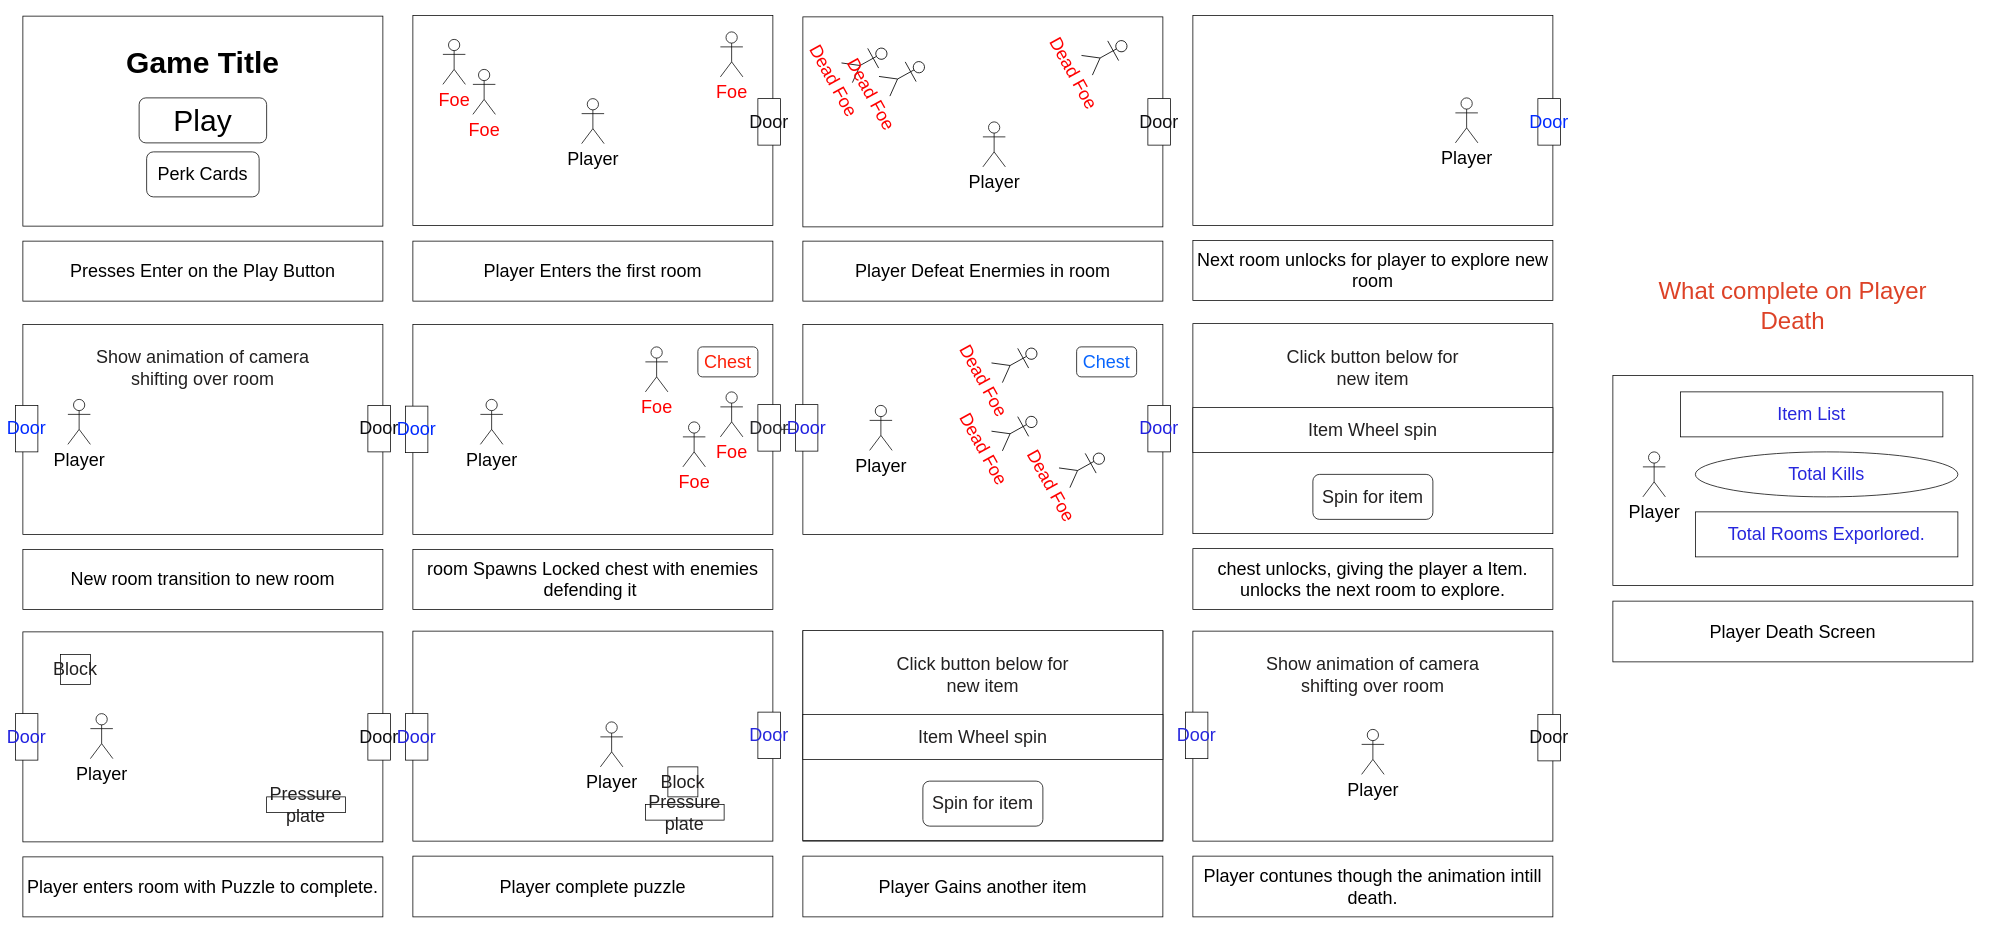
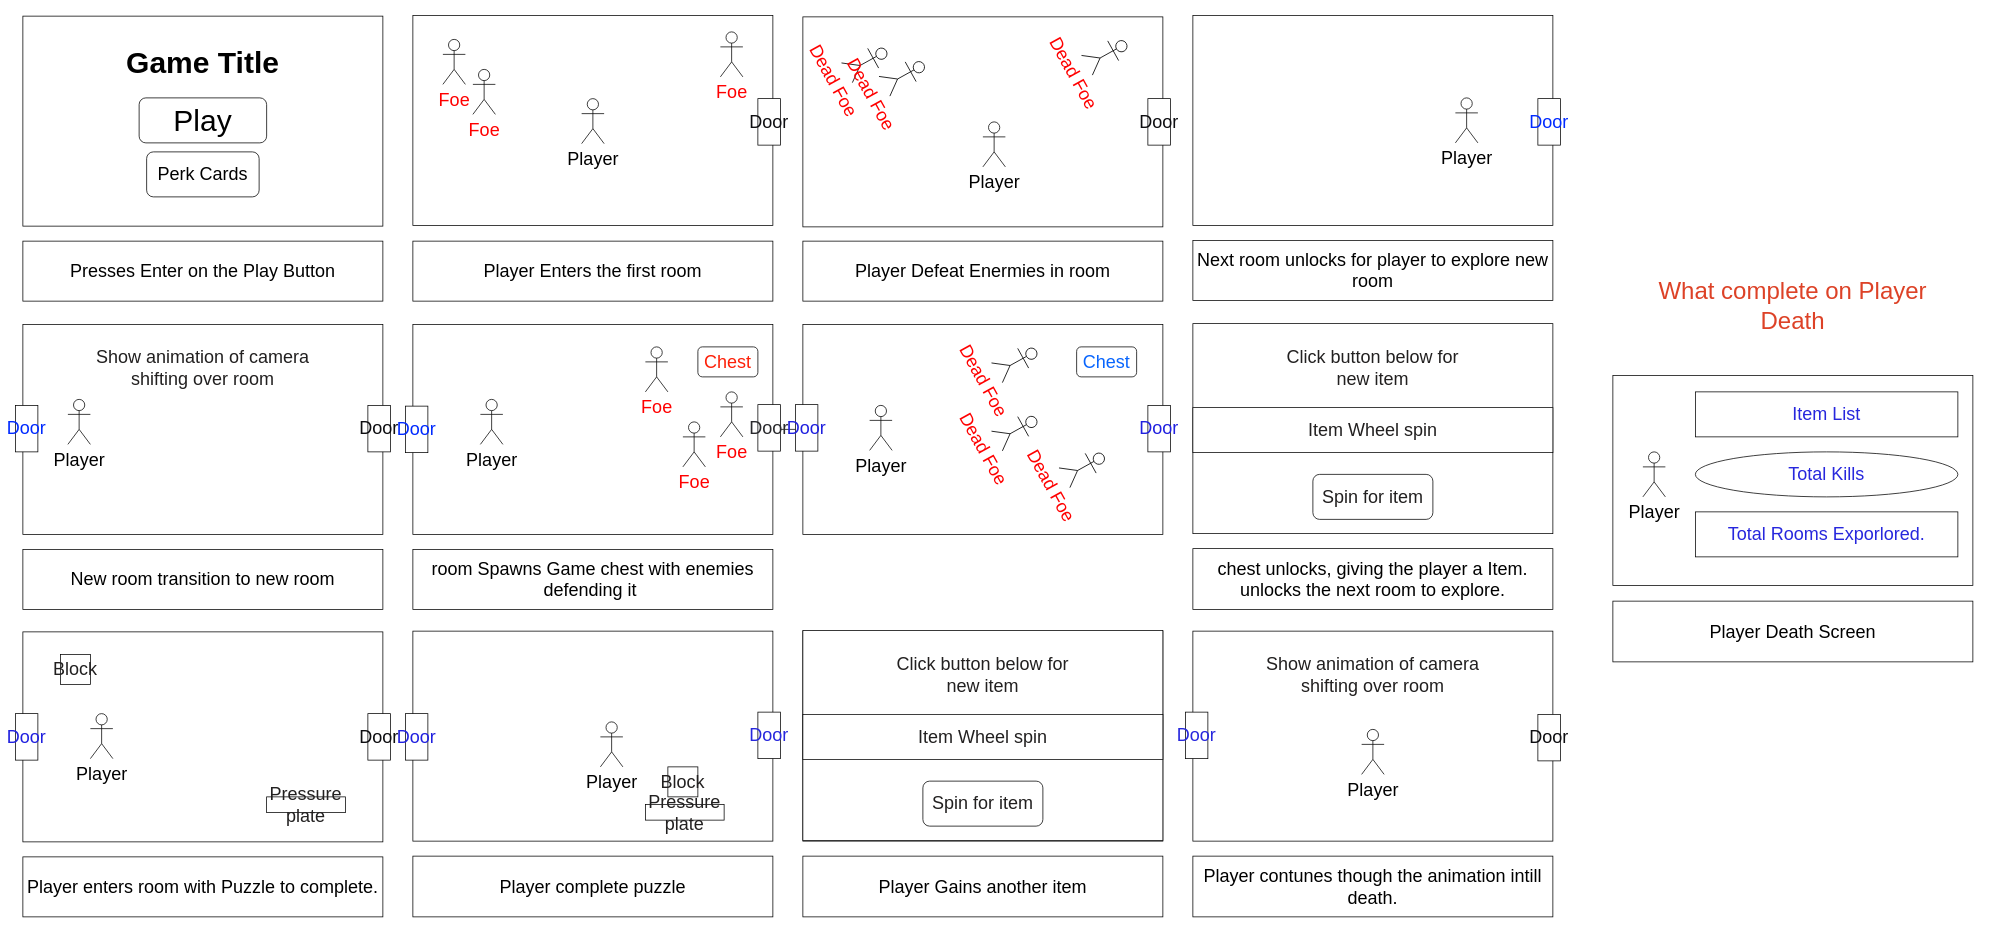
(1812, 414) -> (1827, 414)
(593, 579) -> (593, 579)
